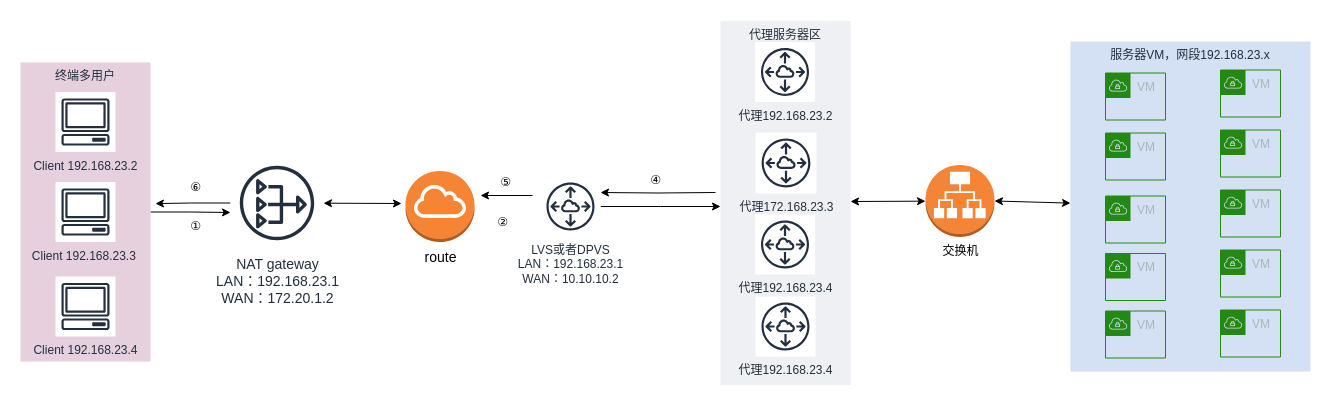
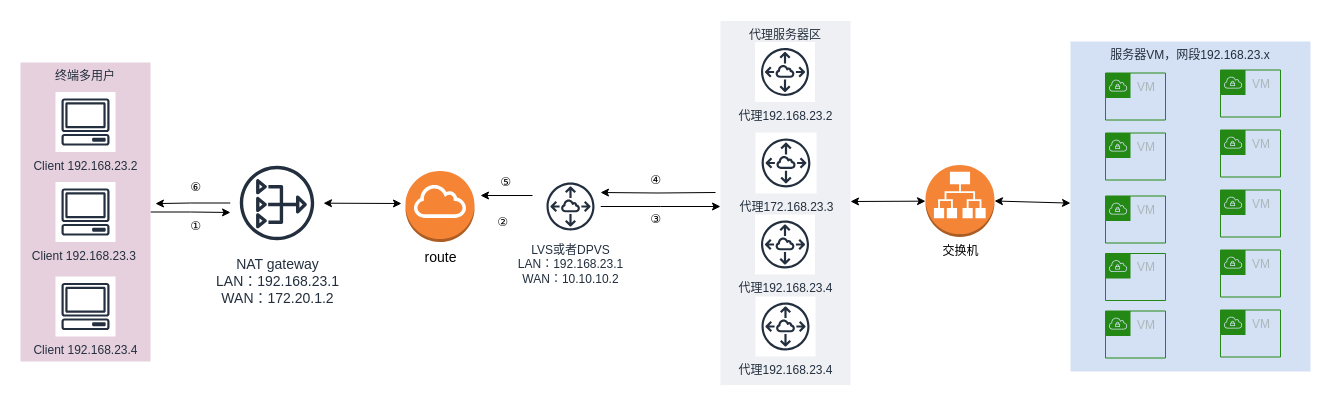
none -> (656, 220)
